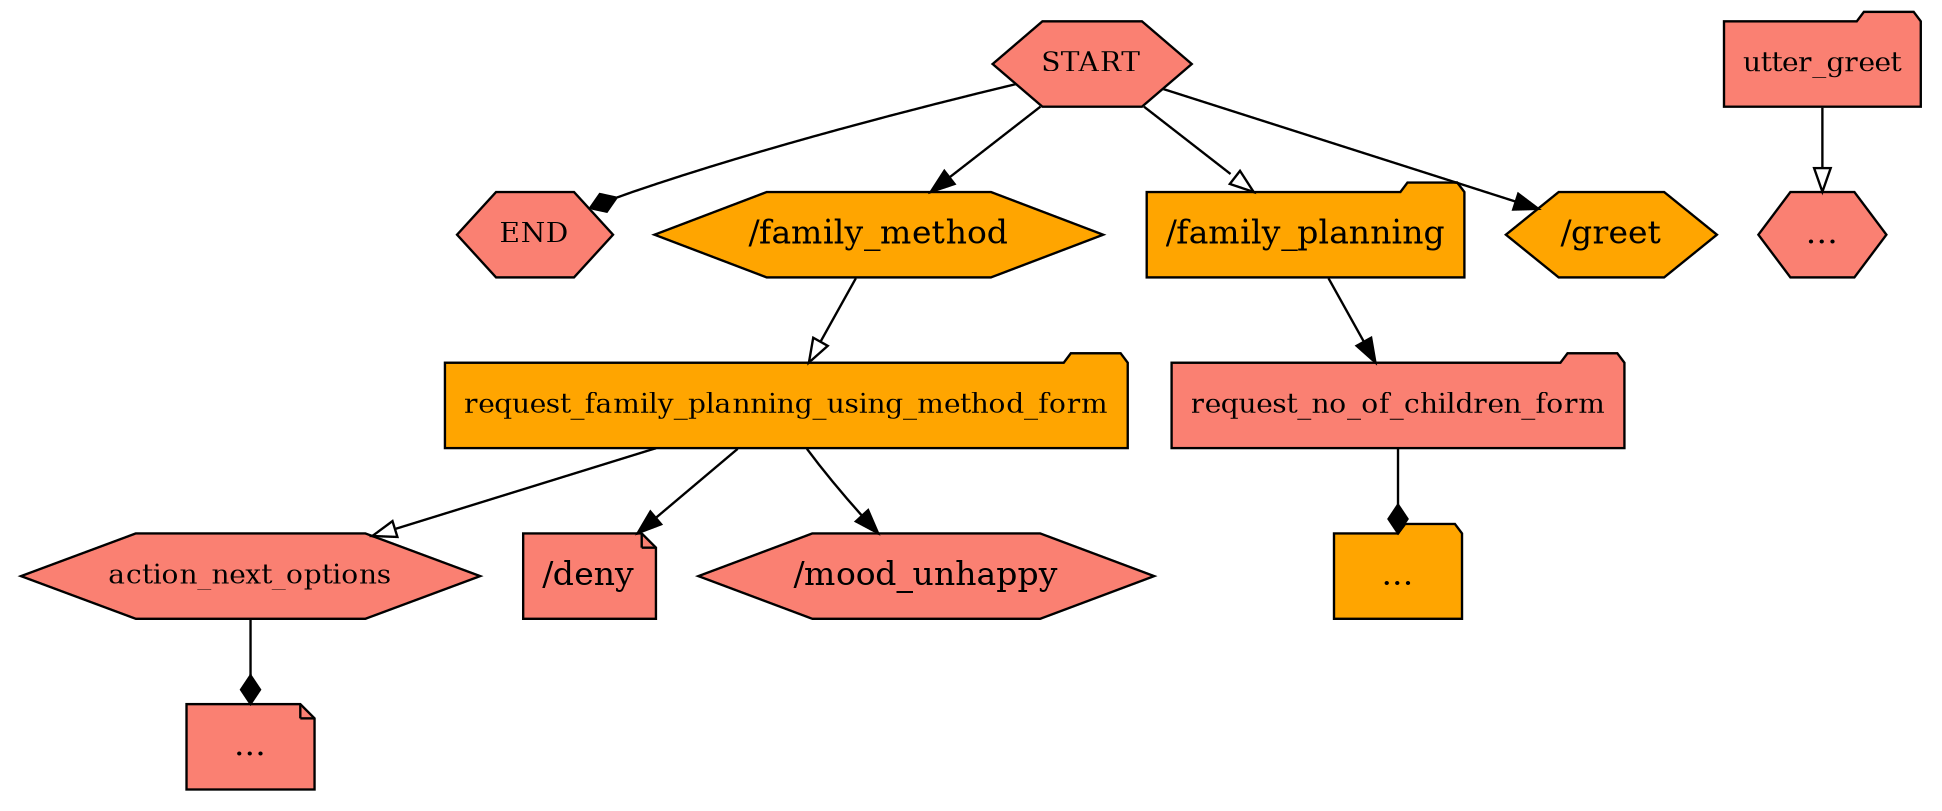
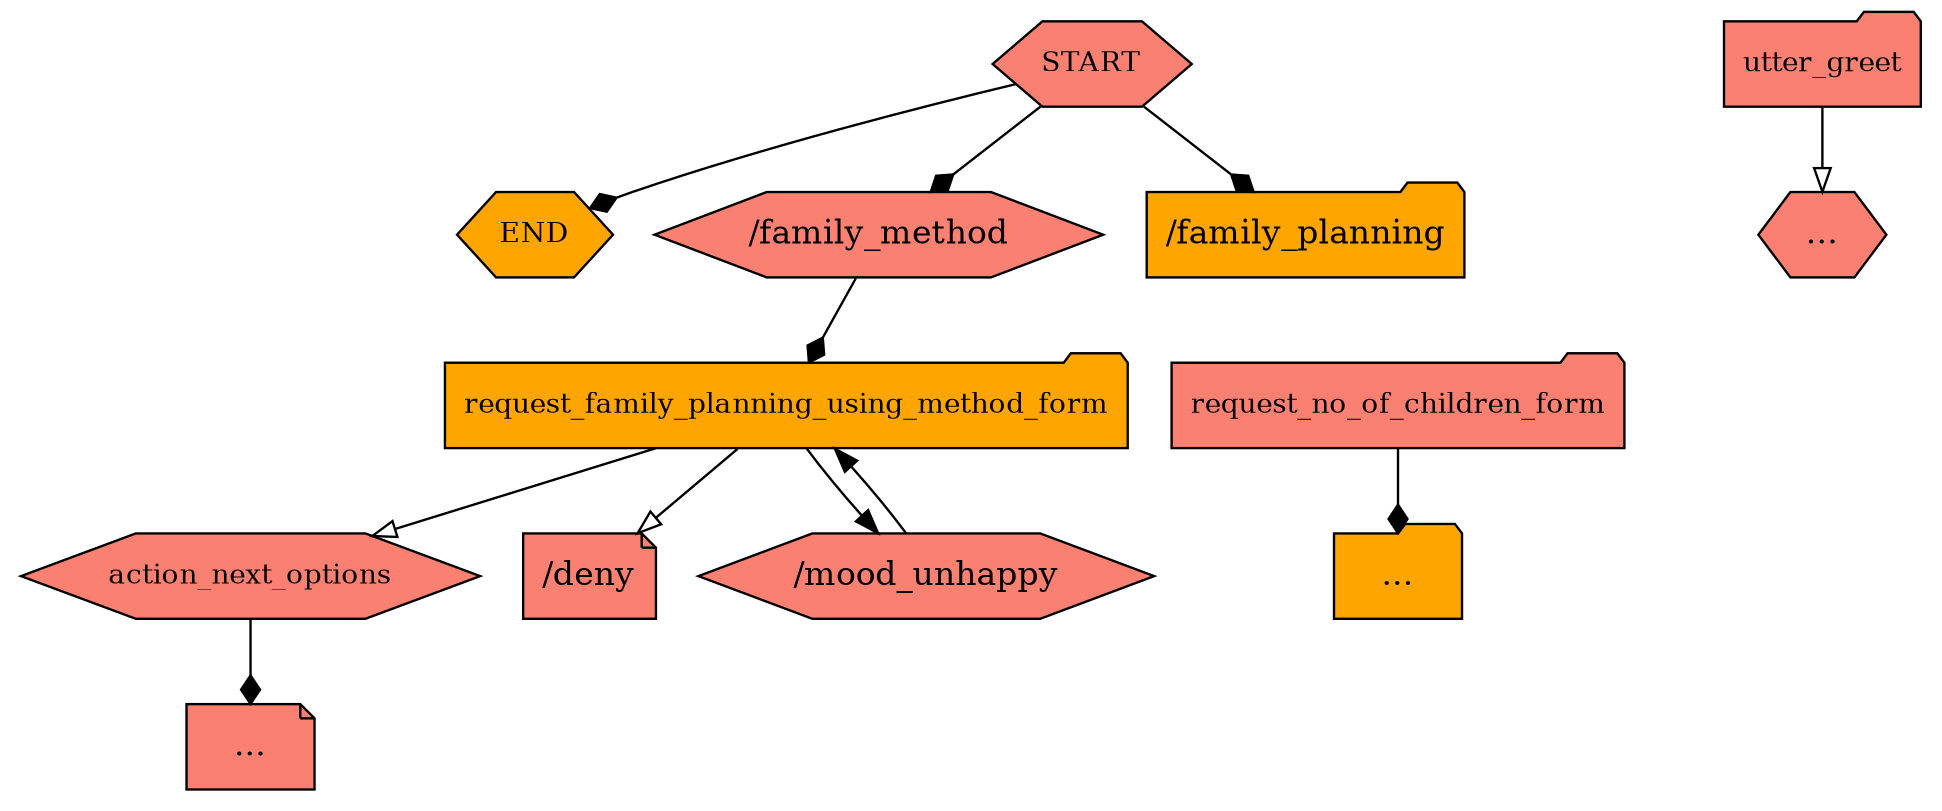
(1187, 140) -> (1187, 140)
(995, 142) -> (995, 142)
(535, 235) -> (535, 235)
(879, 235) -> (879, 235)
(1611, 235) -> none
(838, 310) -> (838, 310)
(1346, 310) -> none
(697, 483) -> (697, 483)
none -> (879, 499)
